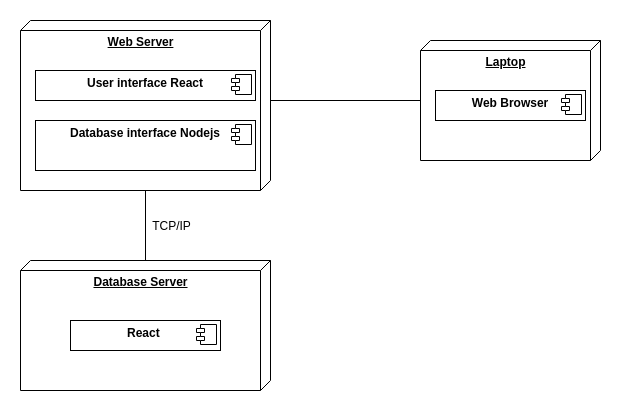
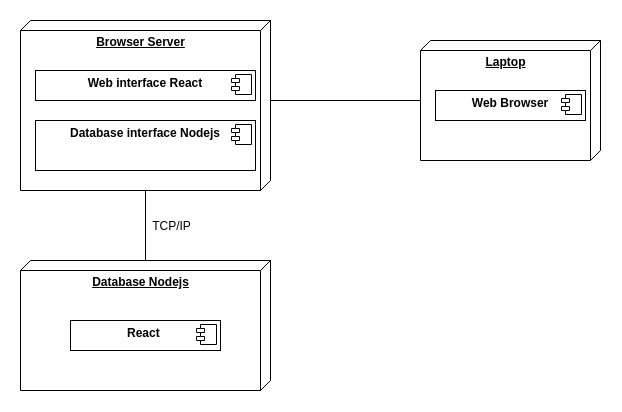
(141, 43) -> (141, 43)
(98, 71) -> (95, 71)
(141, 283) -> (141, 283)
